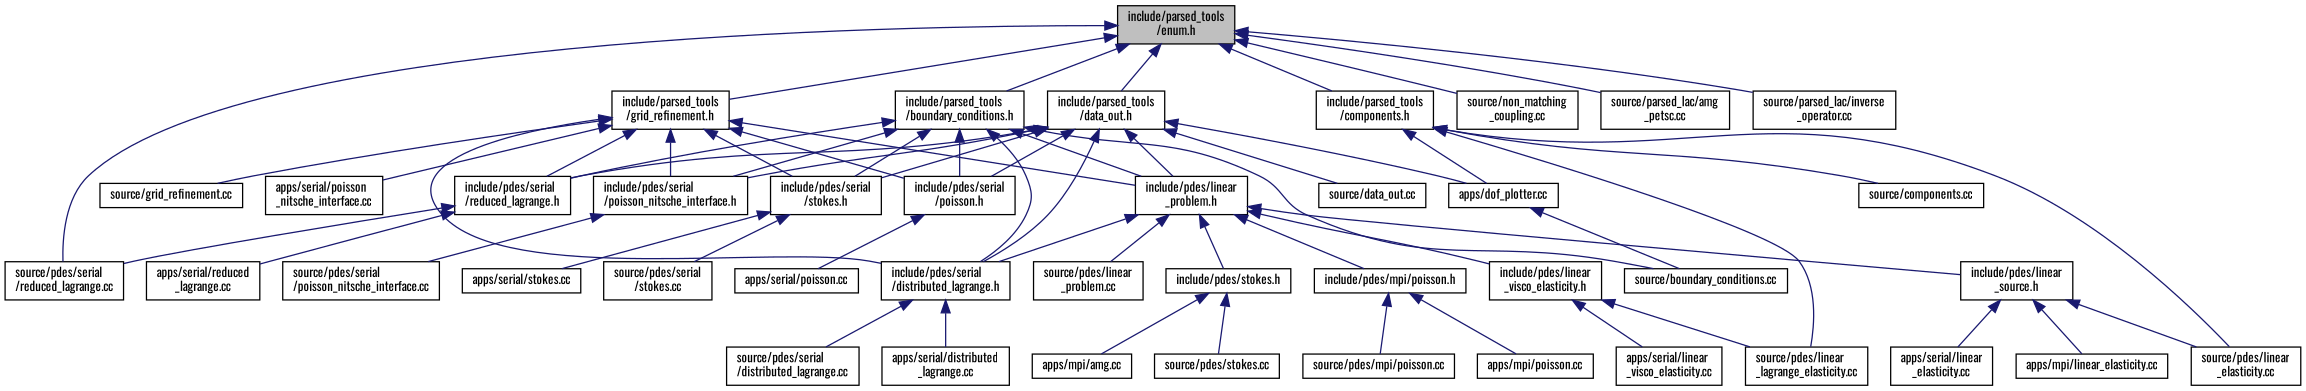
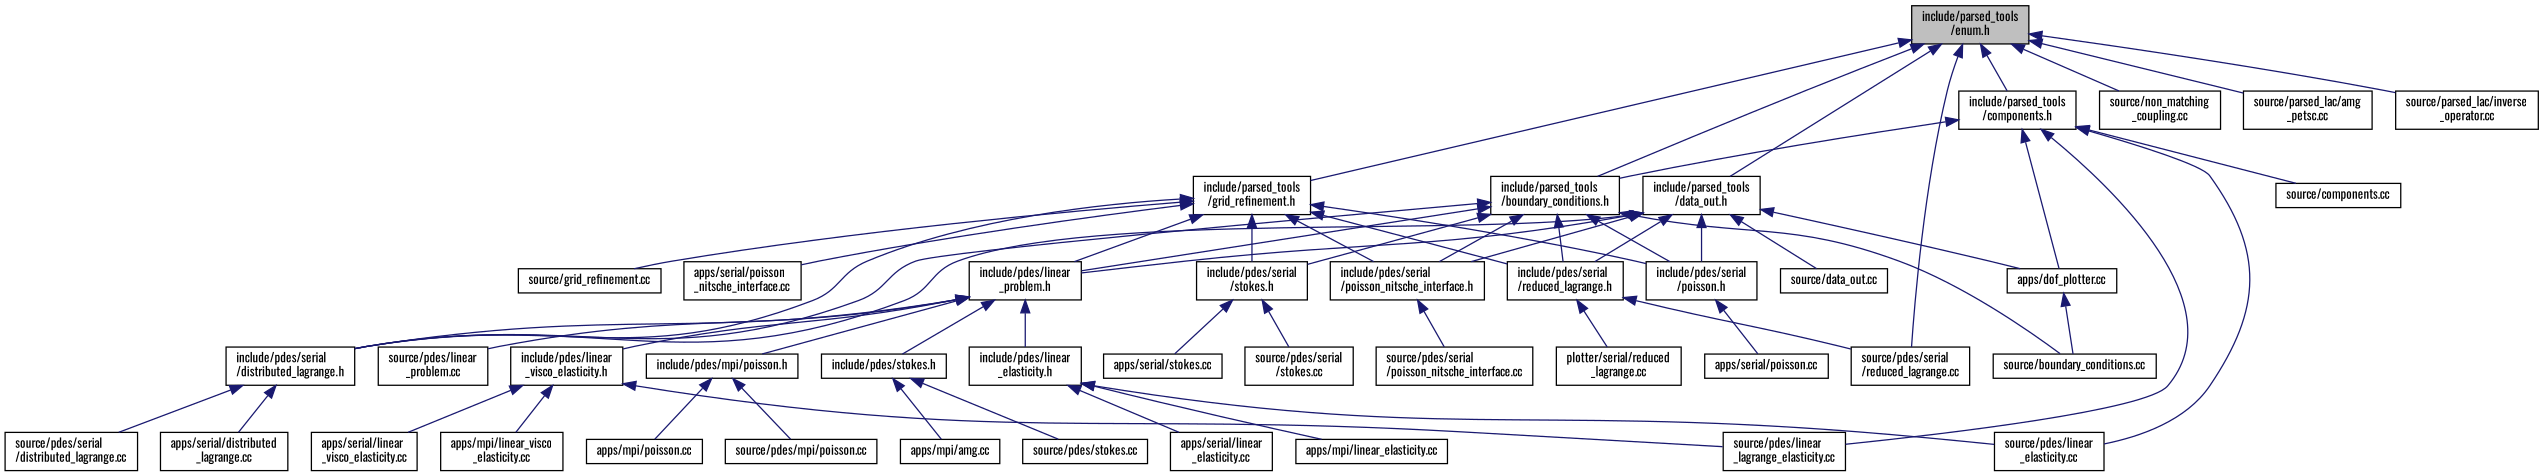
none -> (1799, 145)
(974, 151) -> none
(203, 281) -> (1619, 366)
(2017, 281) -> (1025, 366)
none -> (502, 451)
